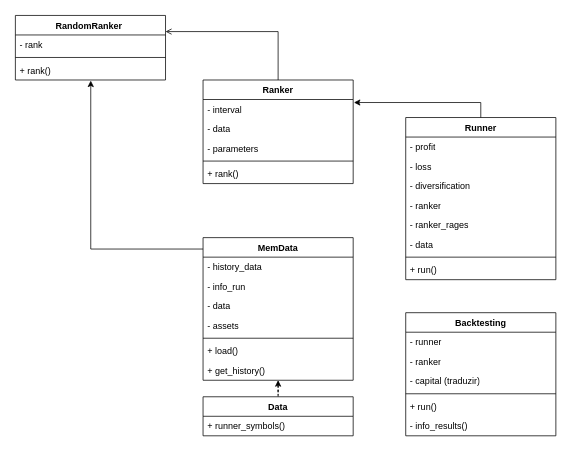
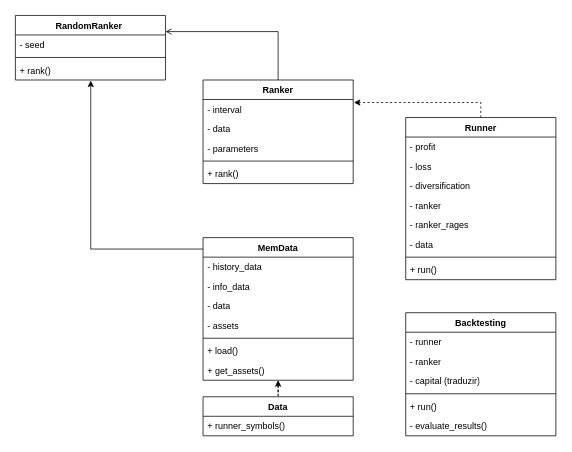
(34, 46) -> (34, 46)
(427, 102) -> (427, 102)
(230, 287) -> (233, 287)
(243, 371) -> (241, 371)
(447, 427) -> (457, 427)
